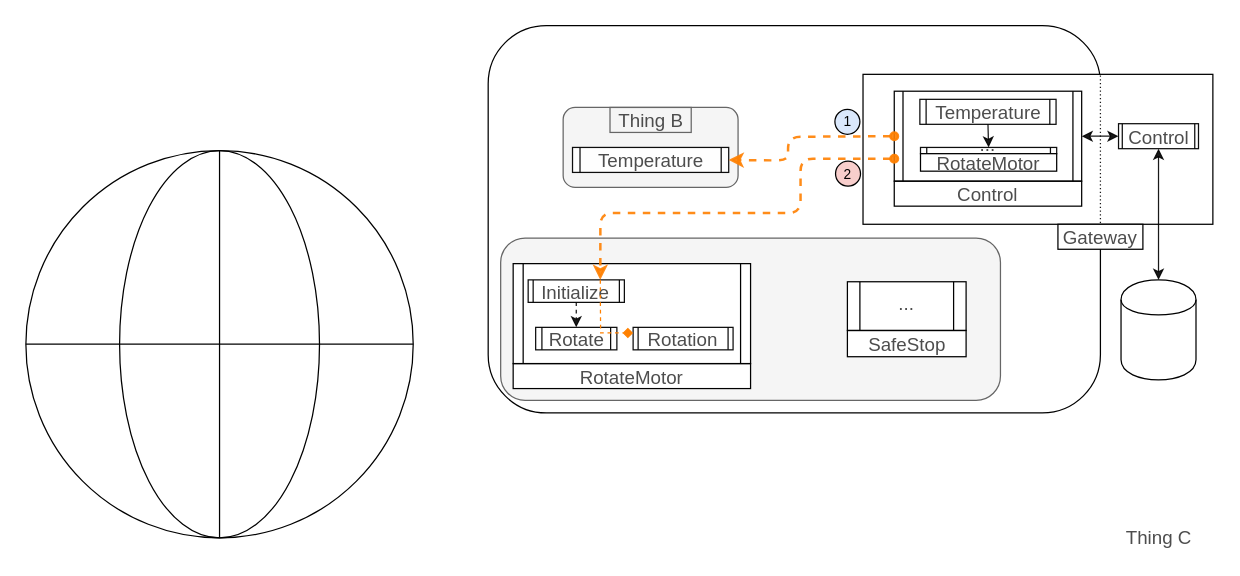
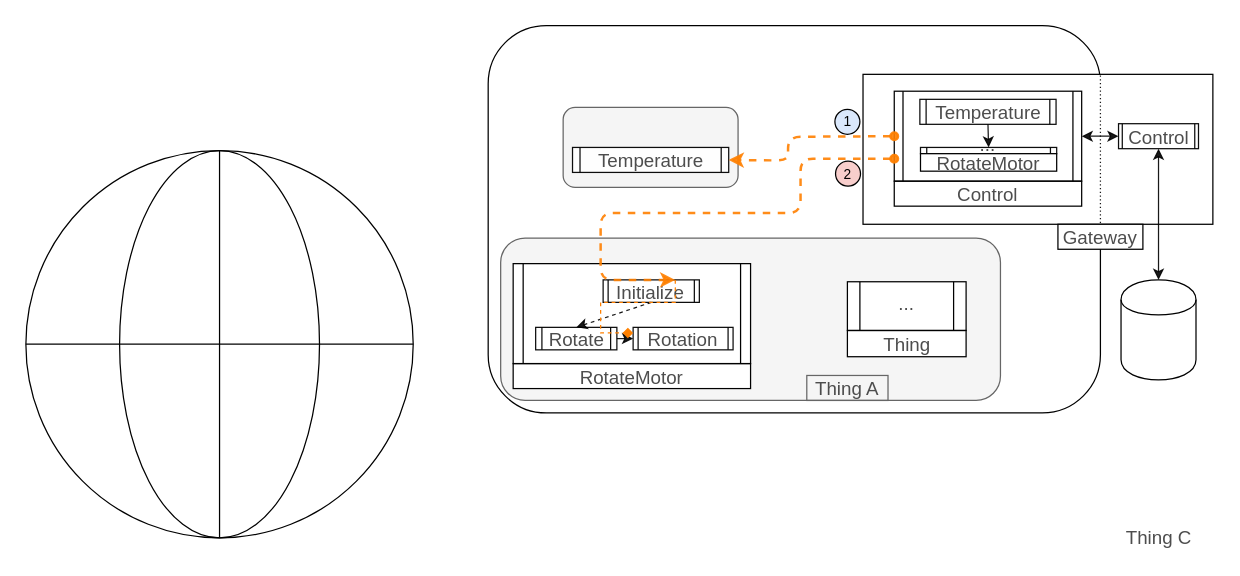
(651, 120) -> none
(576, 291) -> (651, 291)
none -> (621, 339)
(908, 344) -> (908, 344)
none -> (848, 388)
